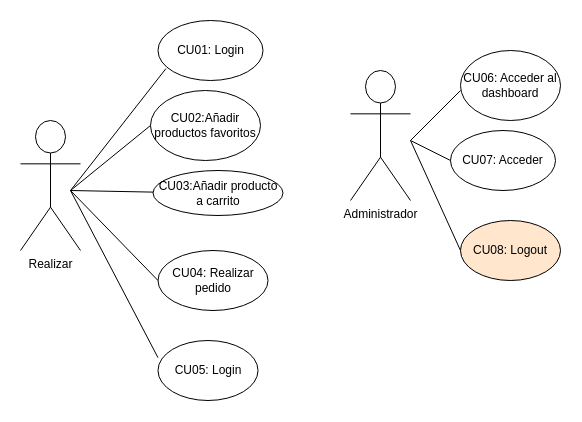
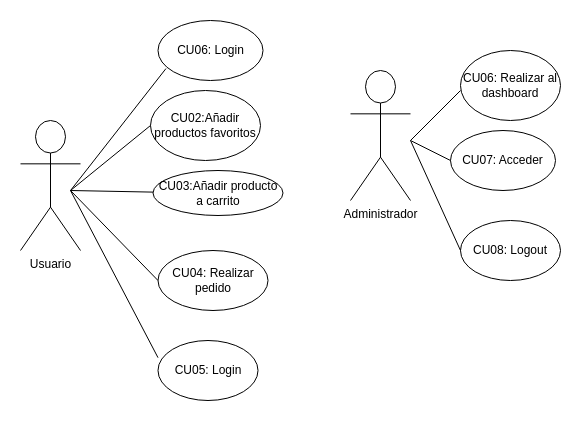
(211, 51) -> (211, 51)
(511, 86) -> (511, 86)
(511, 251) -> (511, 251)
(51, 265) -> (51, 265)
